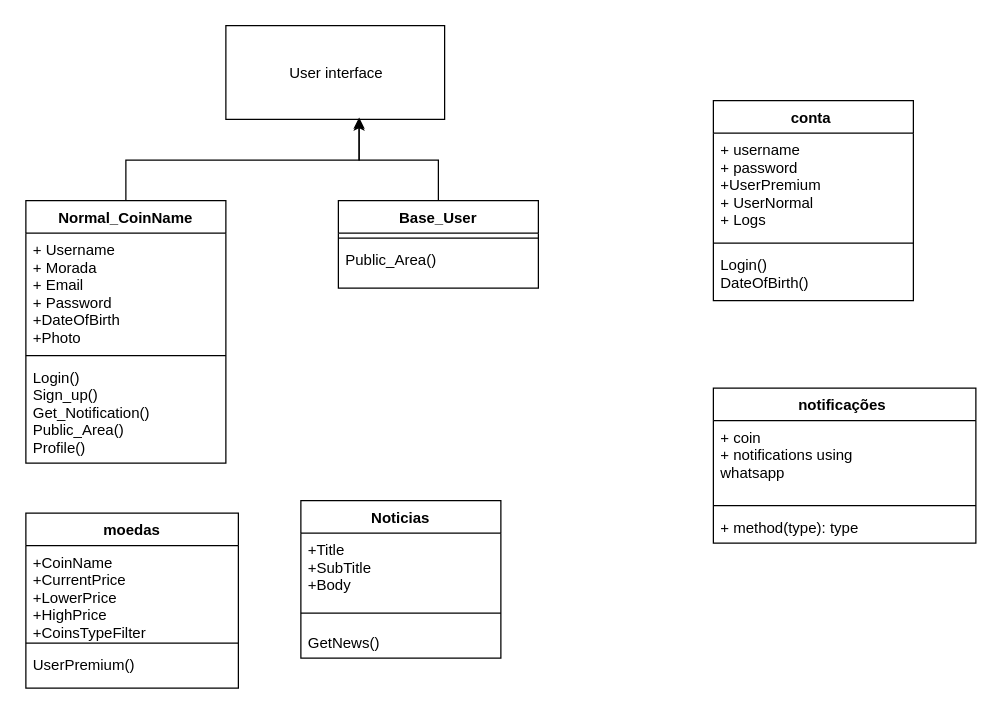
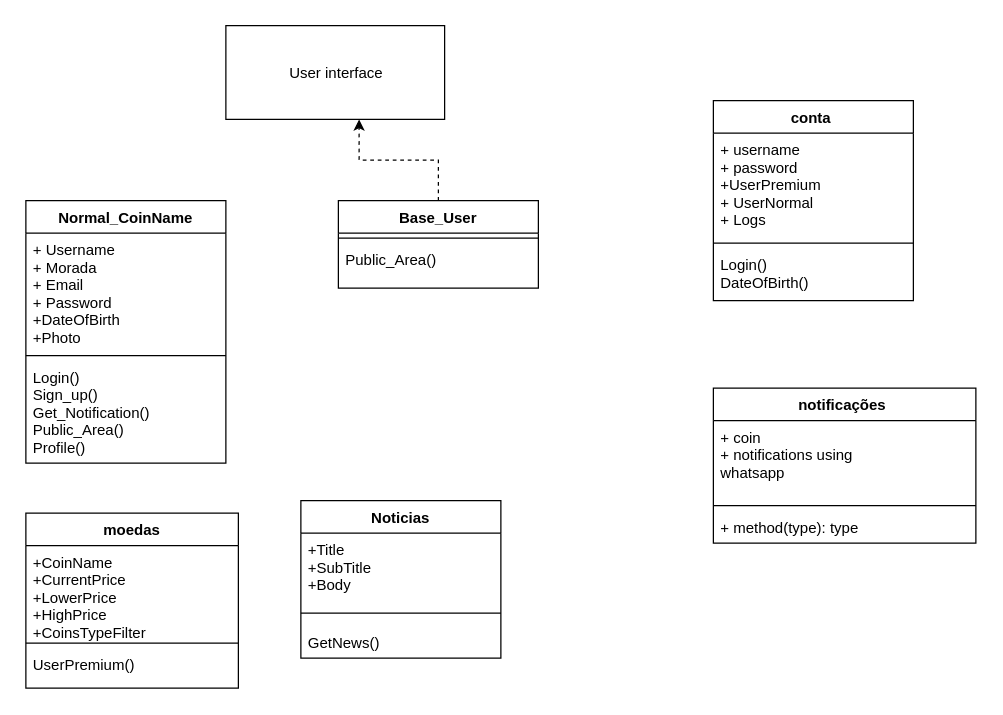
(220, 160) -> none
(418, 160) -> (418, 160)
